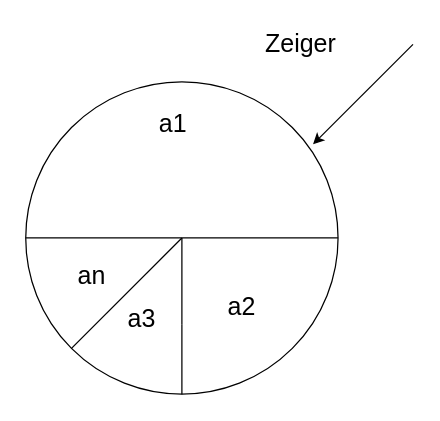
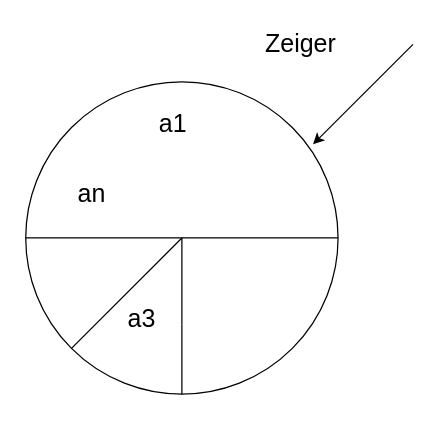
(101, 269) -> (101, 188)
(251, 301) -> none
